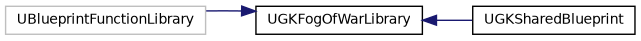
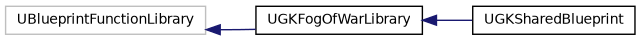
(224, 11) -> (238, 30)
